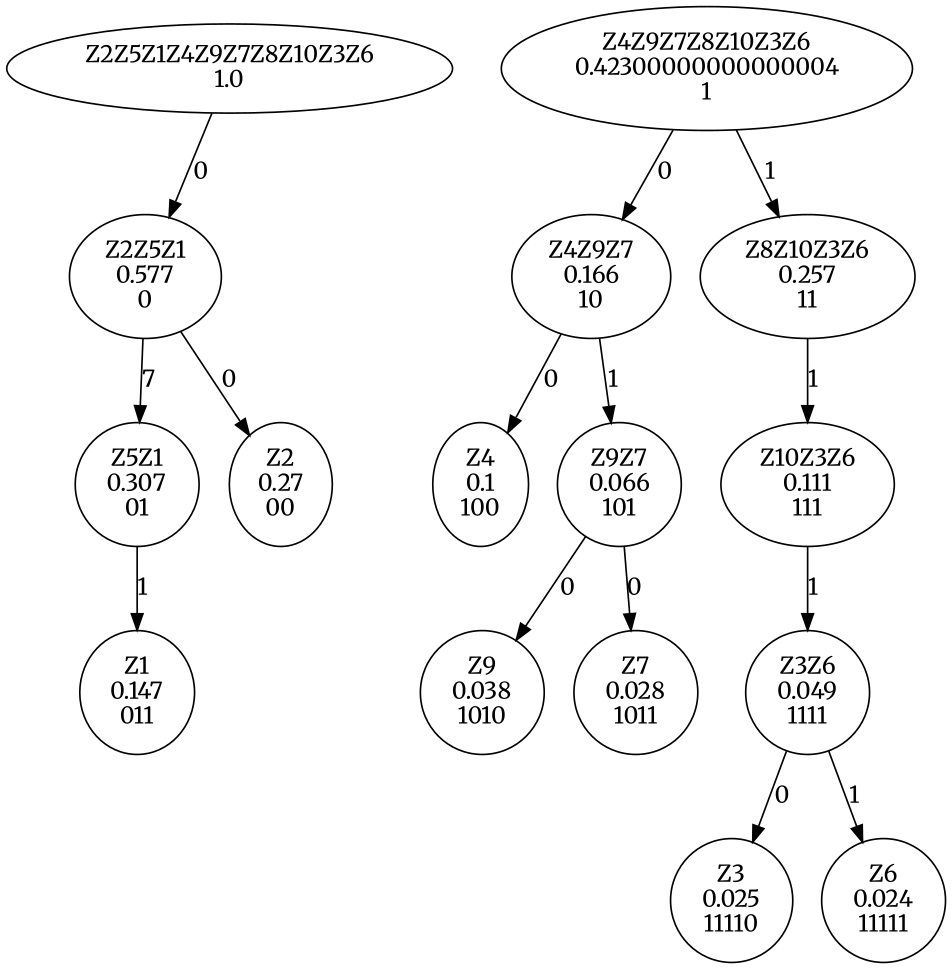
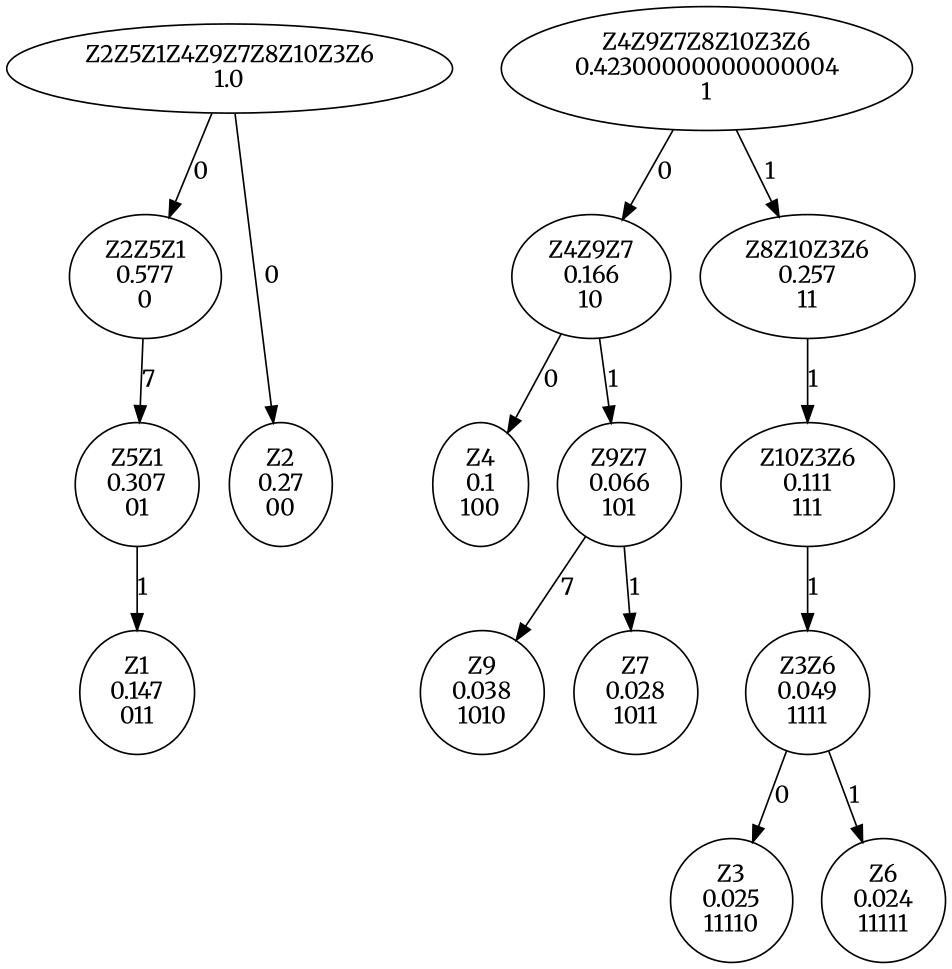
(210, 376) -> (253, 260)
(568, 589) -> (568, 589)
(635, 589) -> (635, 589)
